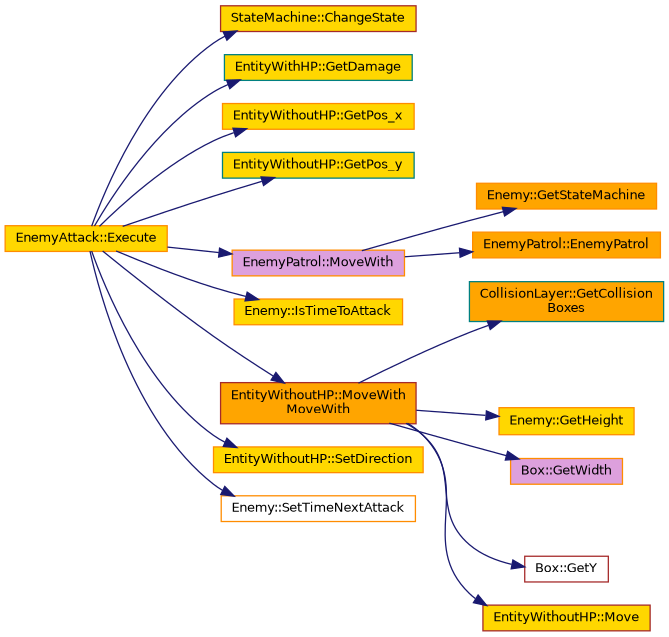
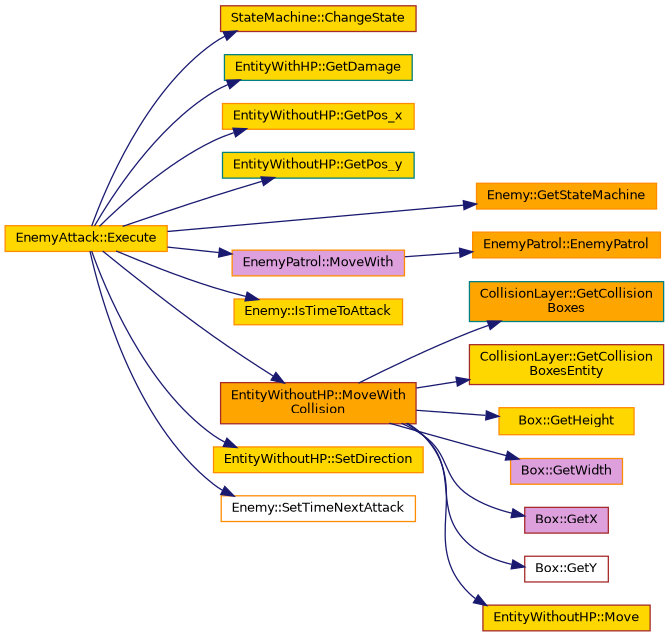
(432, 231) -> (315, 218)
none -> (567, 365)
(318, 403) -> (318, 403)
(567, 421) -> (567, 421)
none -> (567, 520)
